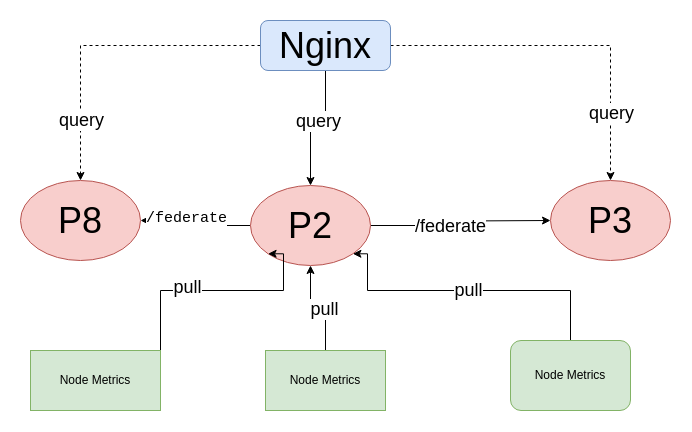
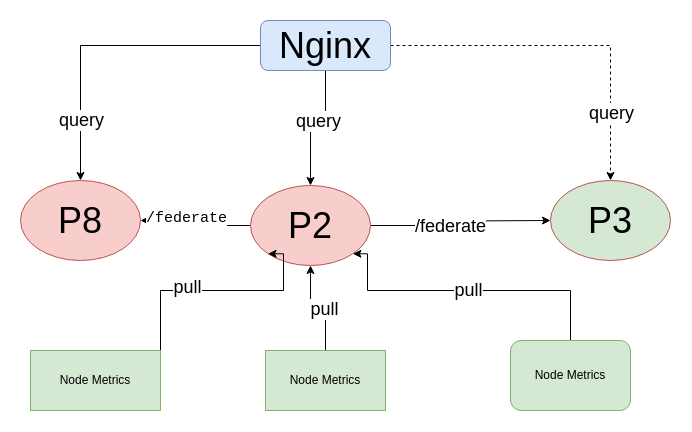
(138, 46) -> (138, 46)
(611, 221) -> (611, 221)
